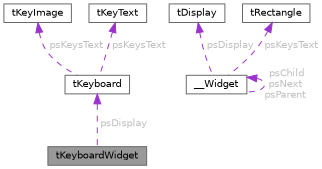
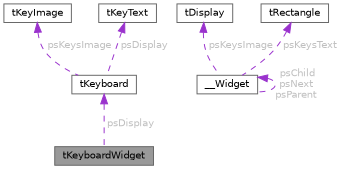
(75, 45) -> (78, 45)
(137, 45) -> (143, 45)
(229, 45) -> (240, 45)
